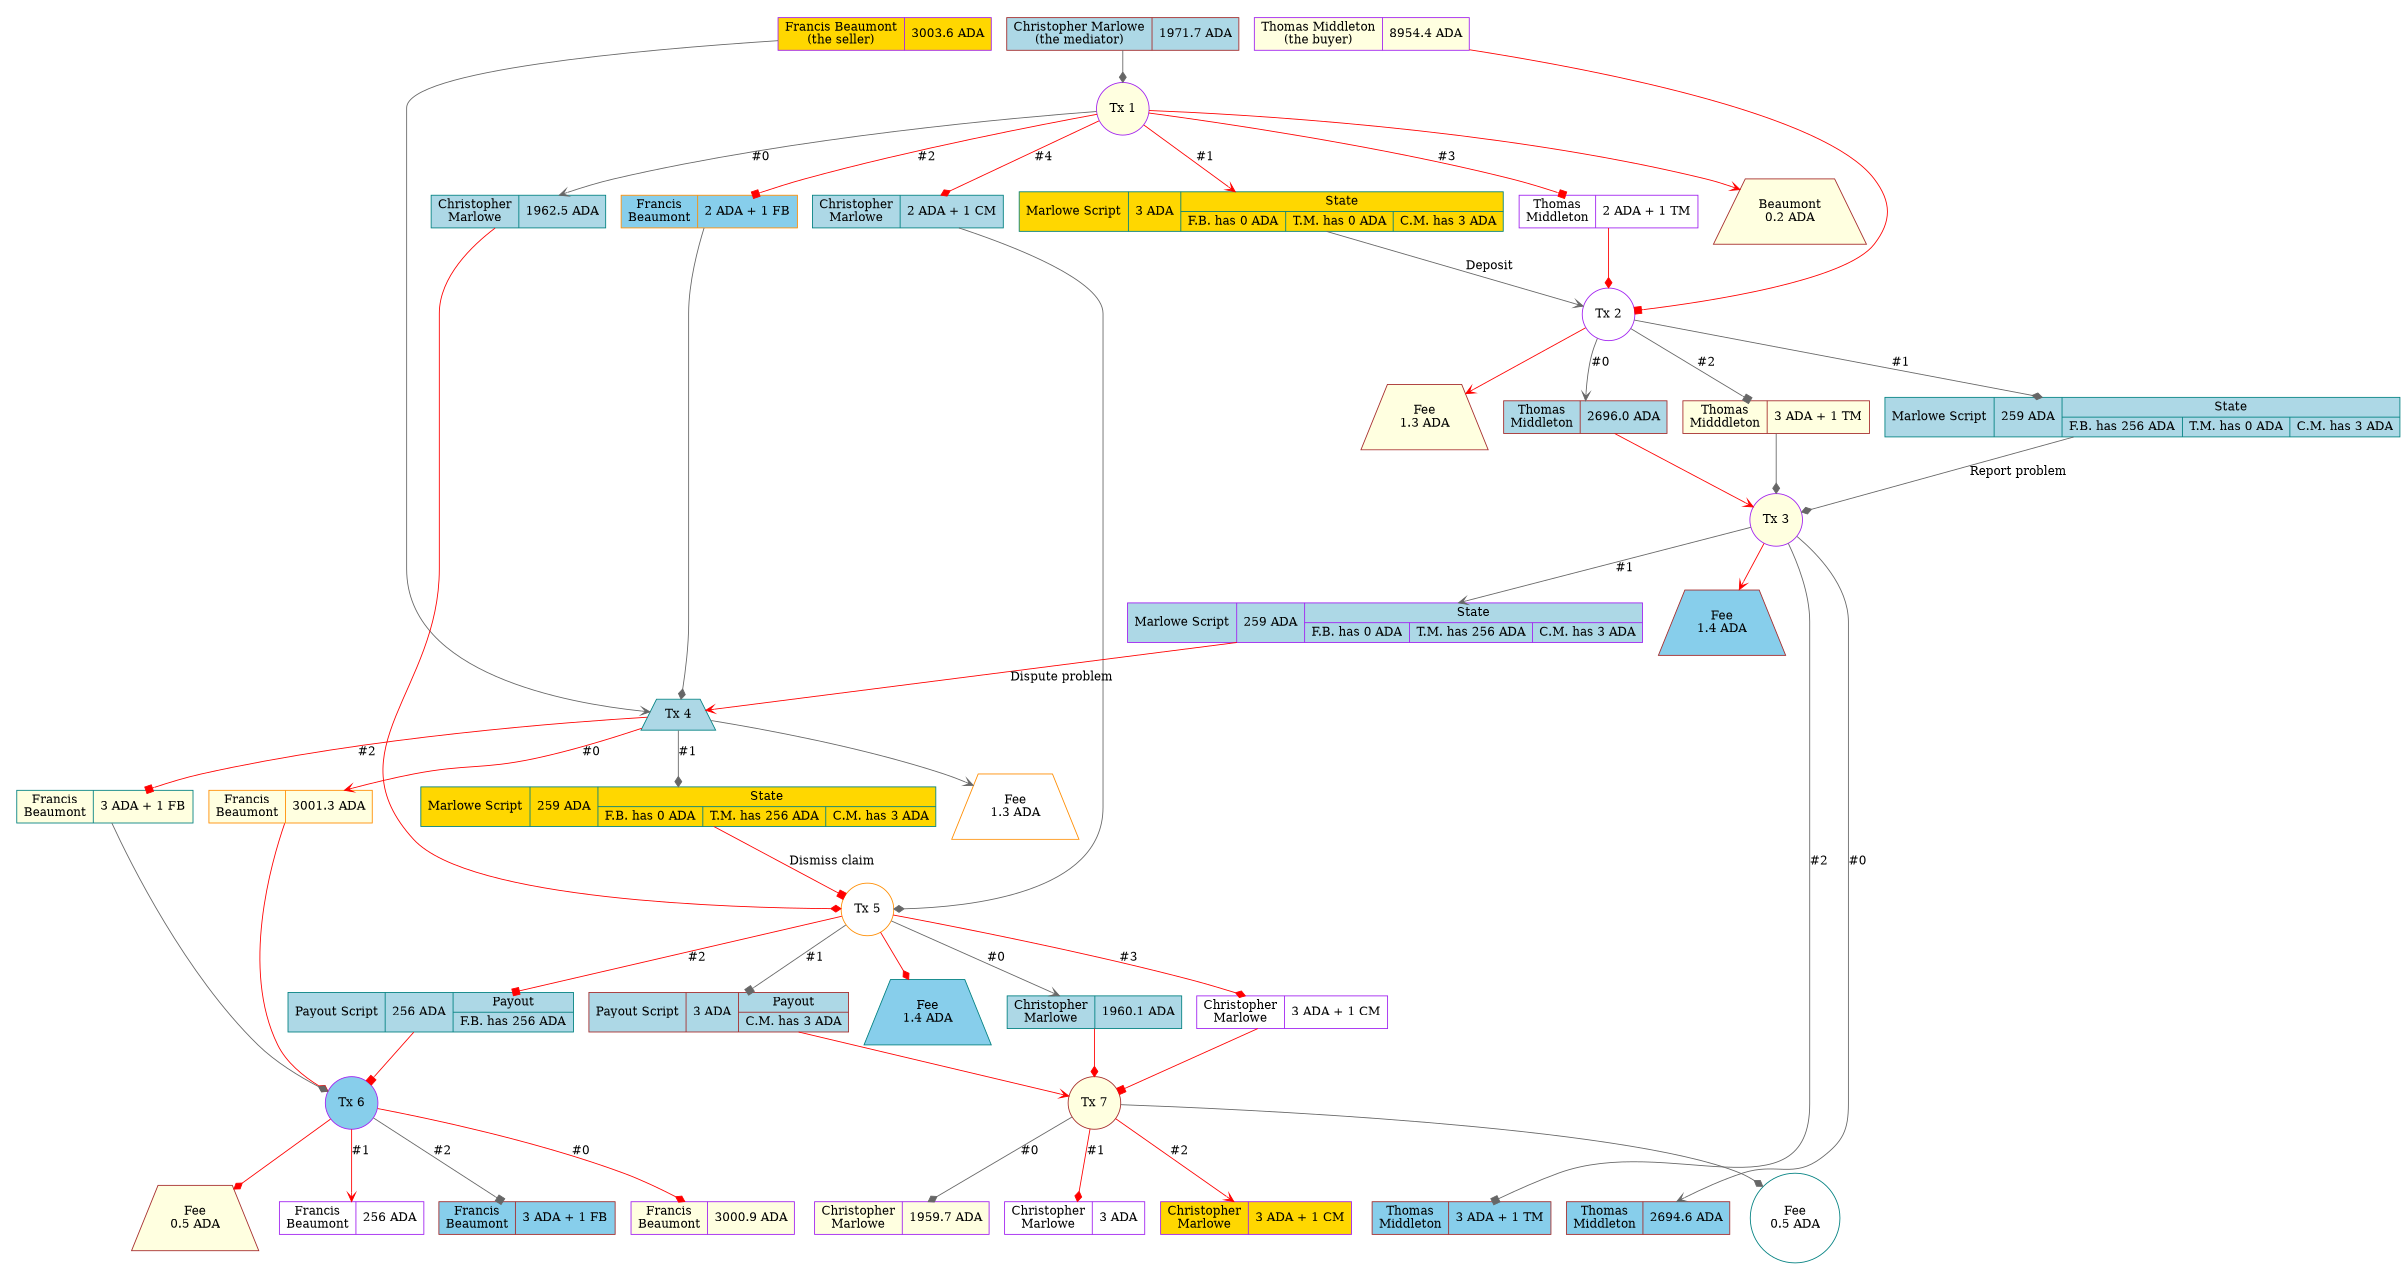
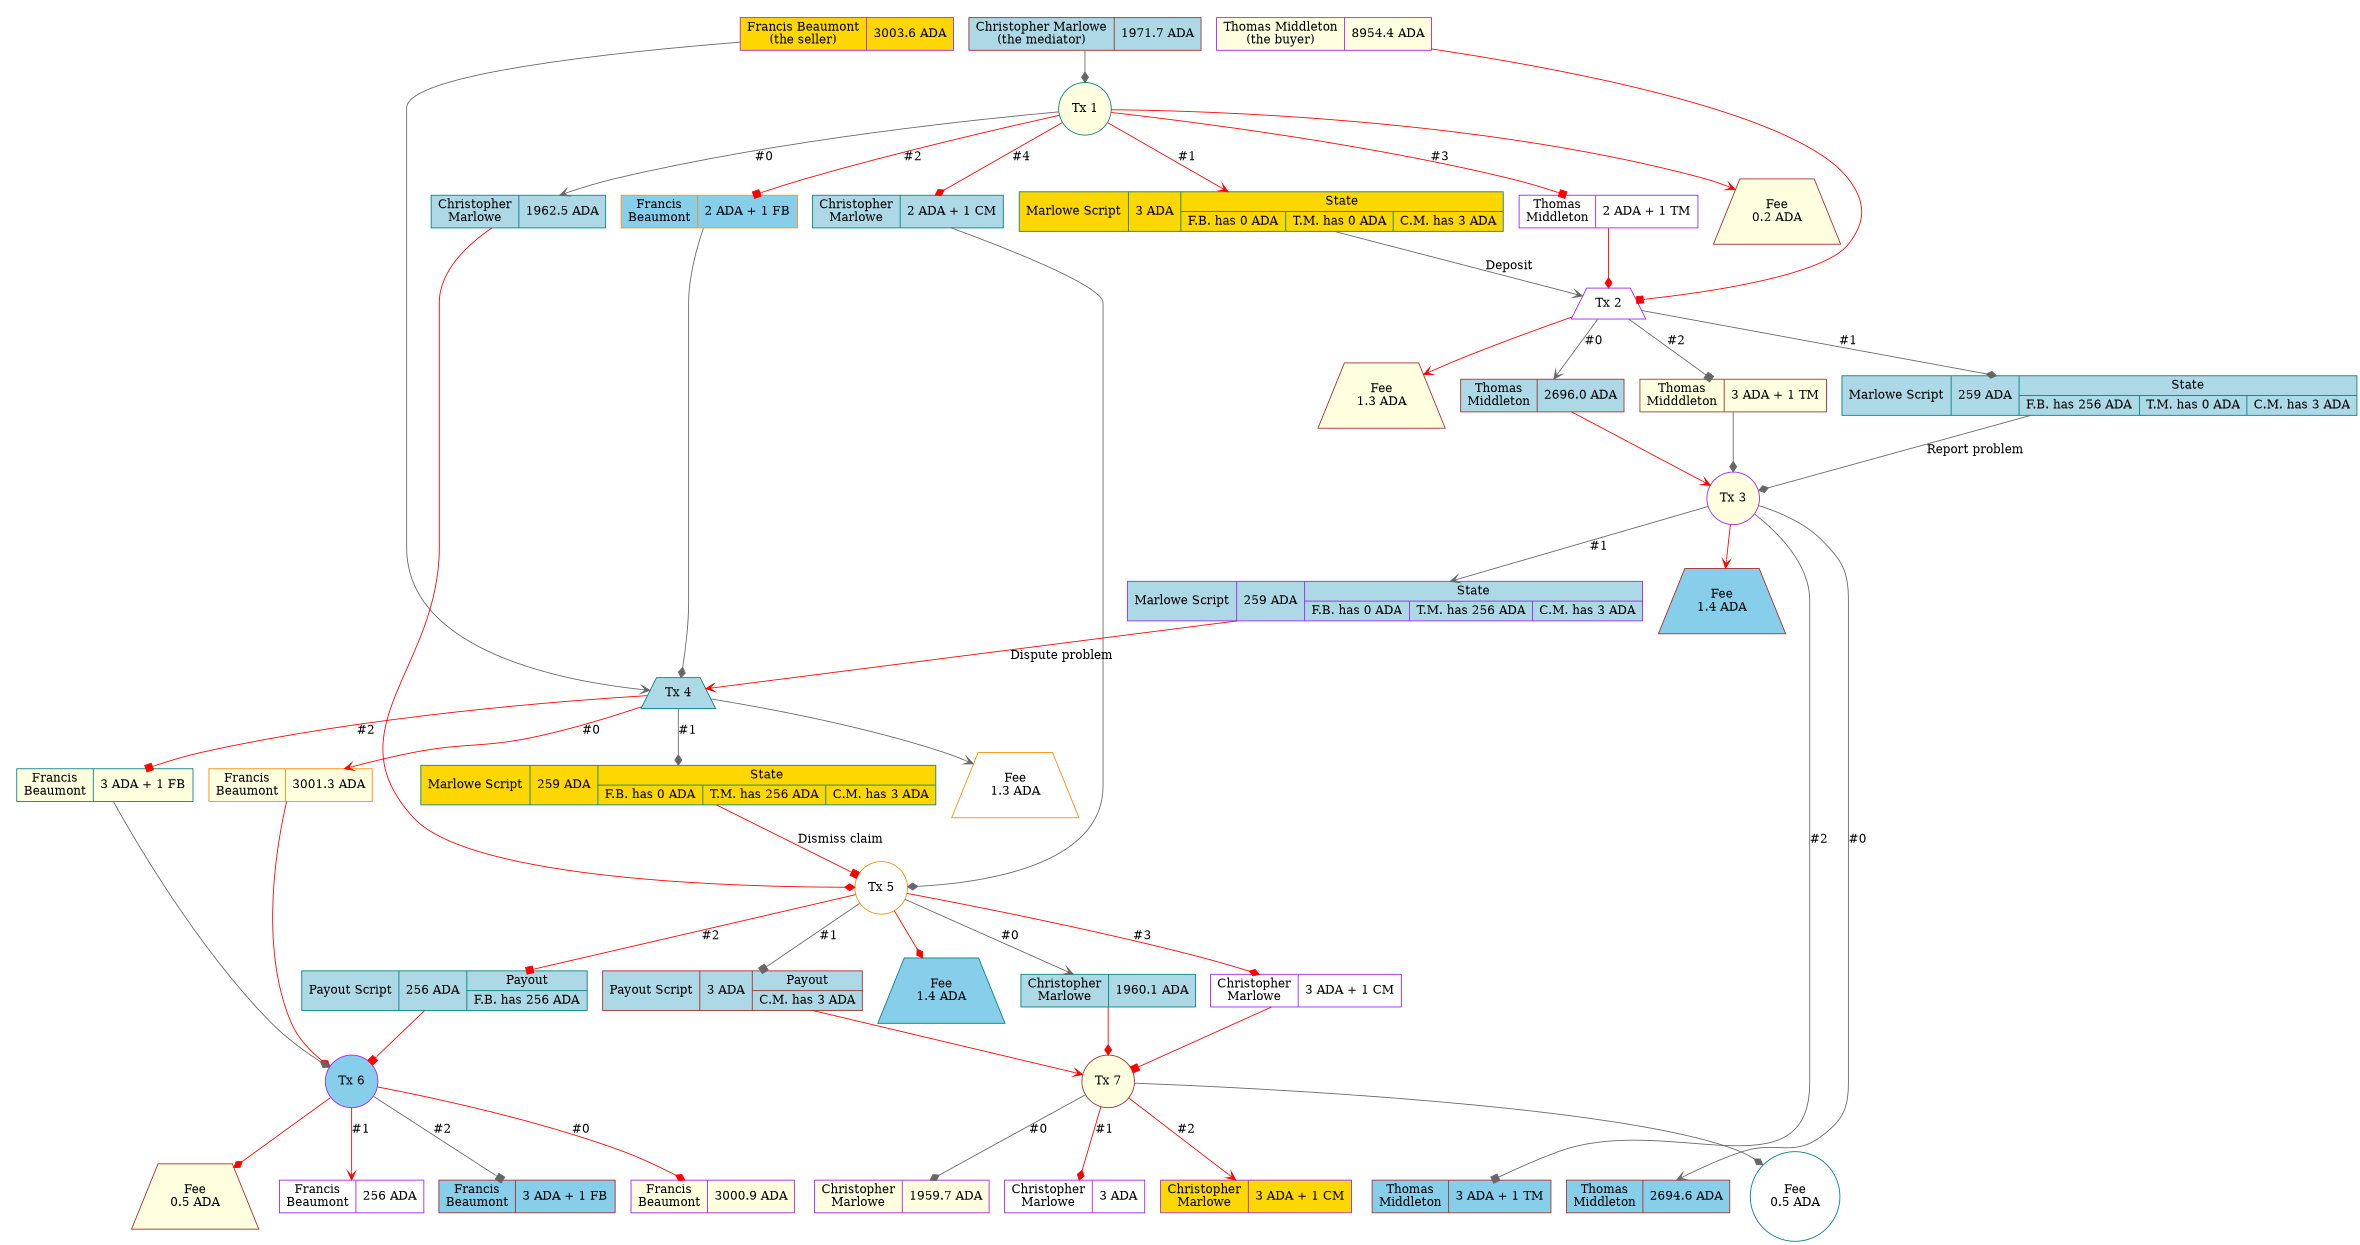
(1123, 109) -> (1085, 109)
(1790, 212) -> (1777, 212)
(1609, 314) -> (1609, 304)
